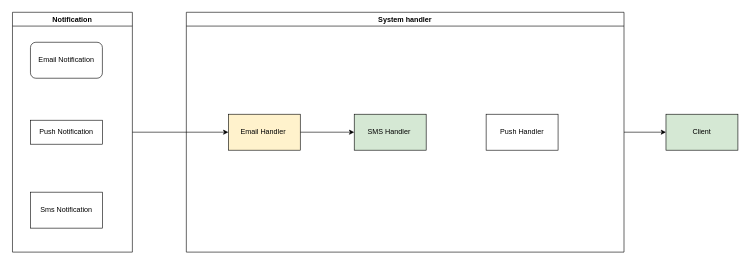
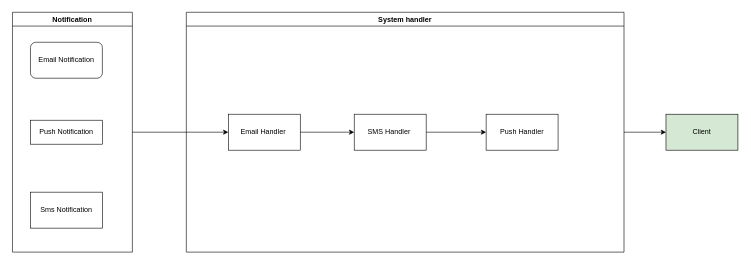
(264, 132) -> (264, 132)
(390, 132) -> (390, 132)
none -> (480, 132)
